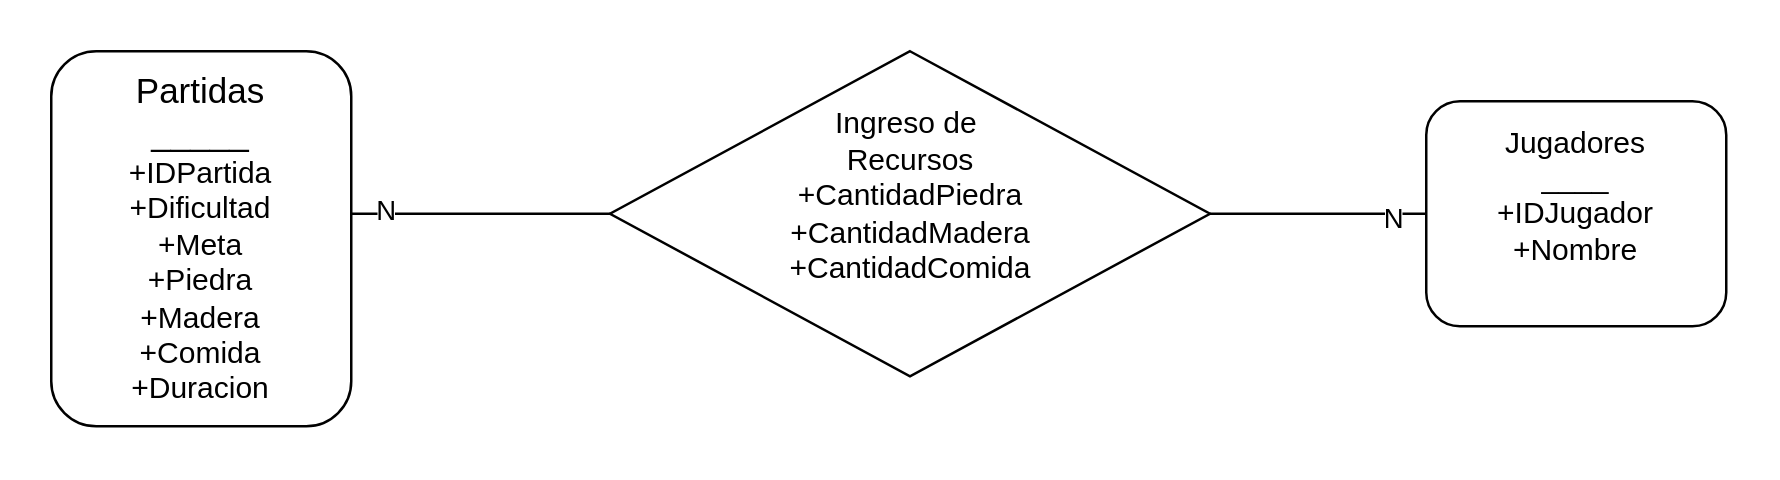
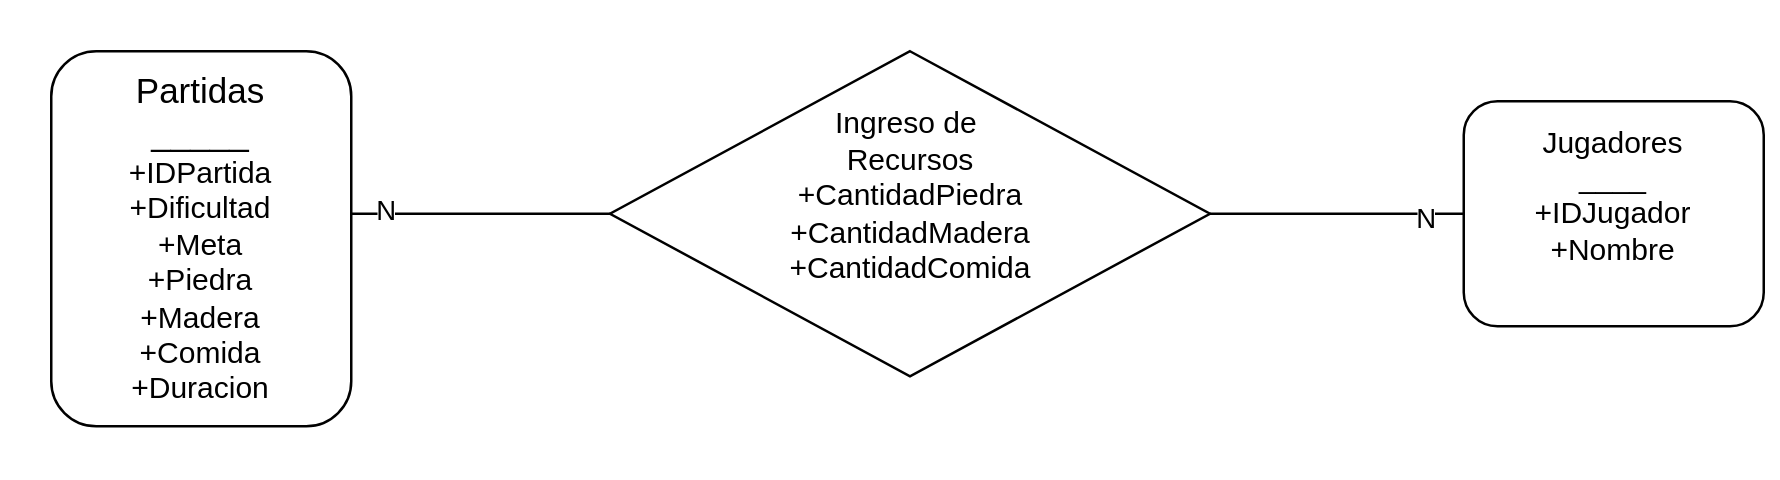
(1576, 214) -> (1614, 214)
